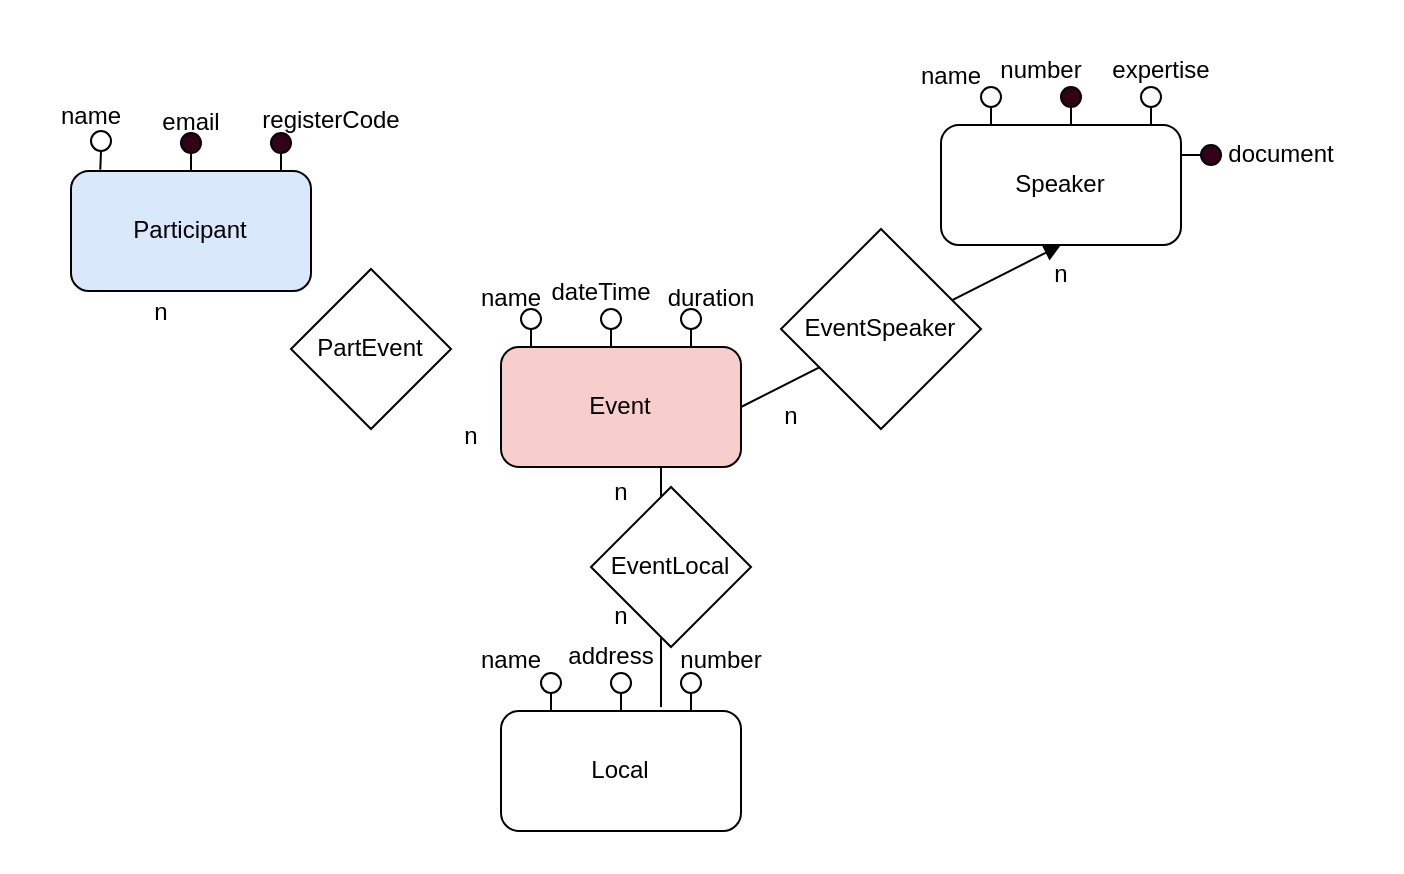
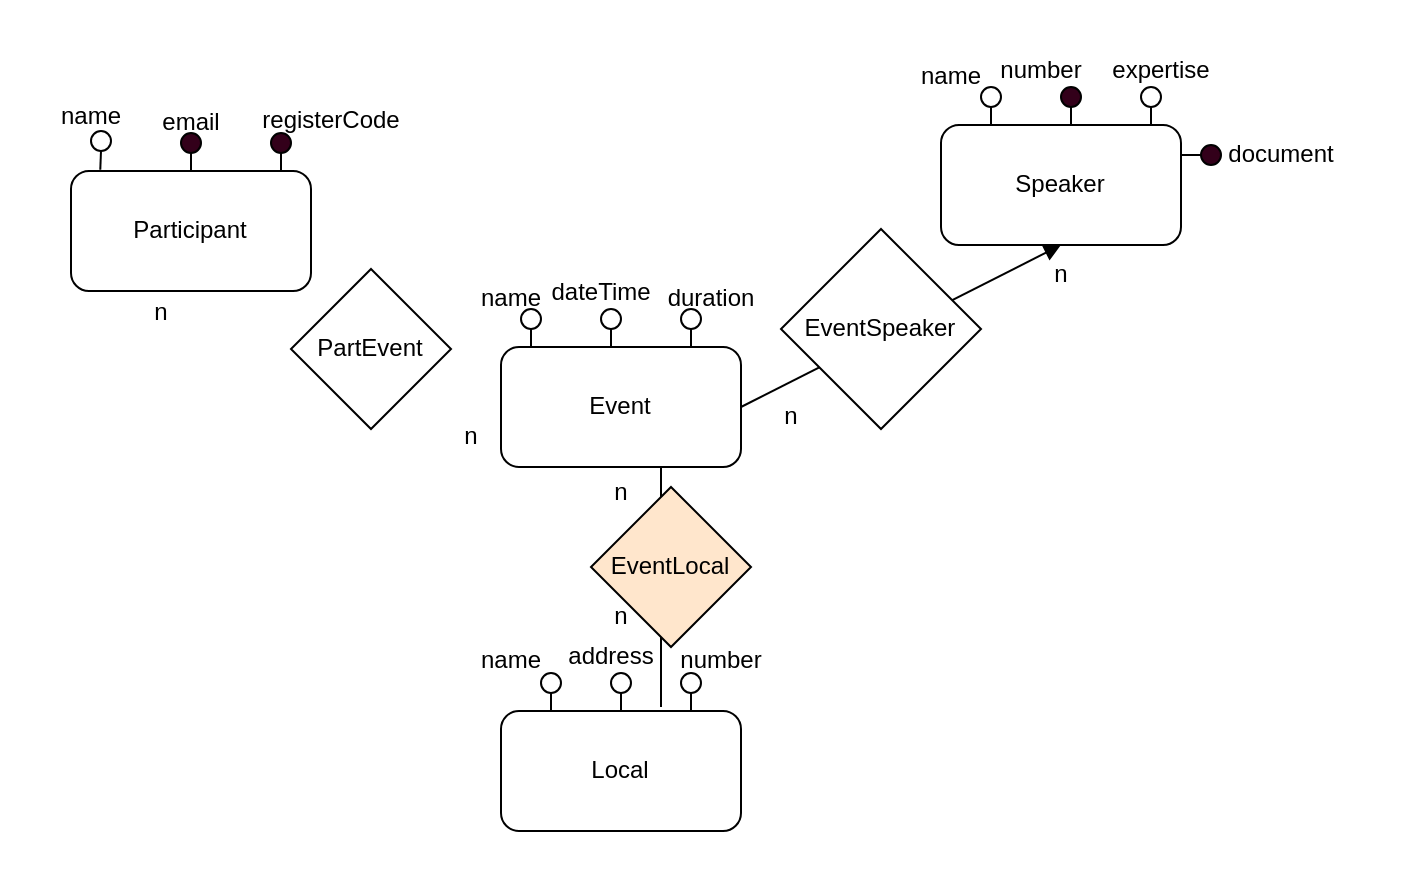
(191, 231) -> (191, 231)
(621, 407) -> (621, 407)
(671, 567) -> (671, 567)
